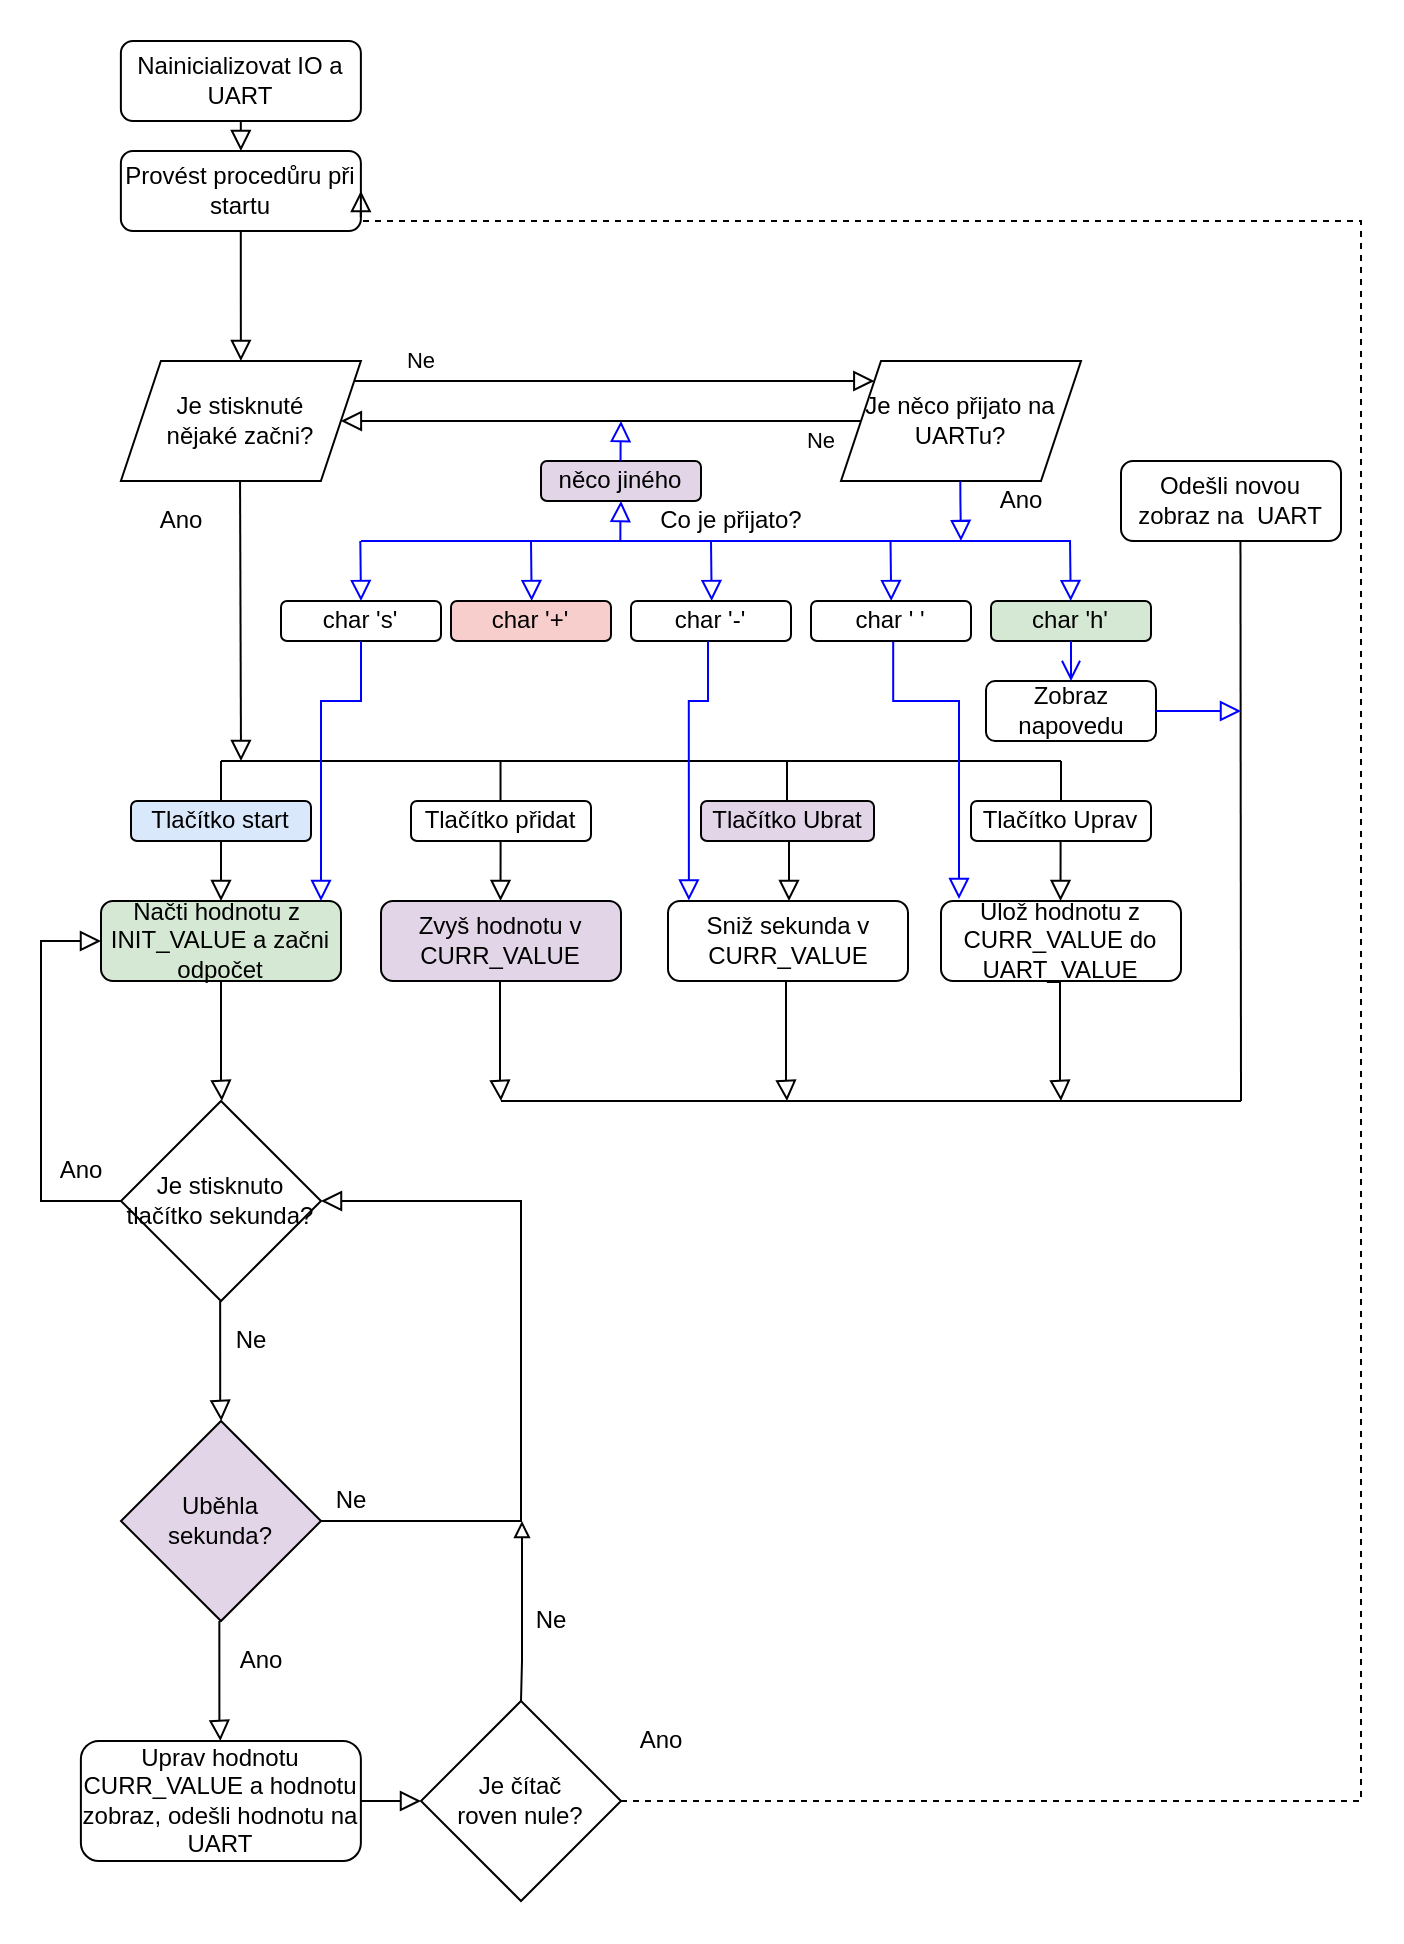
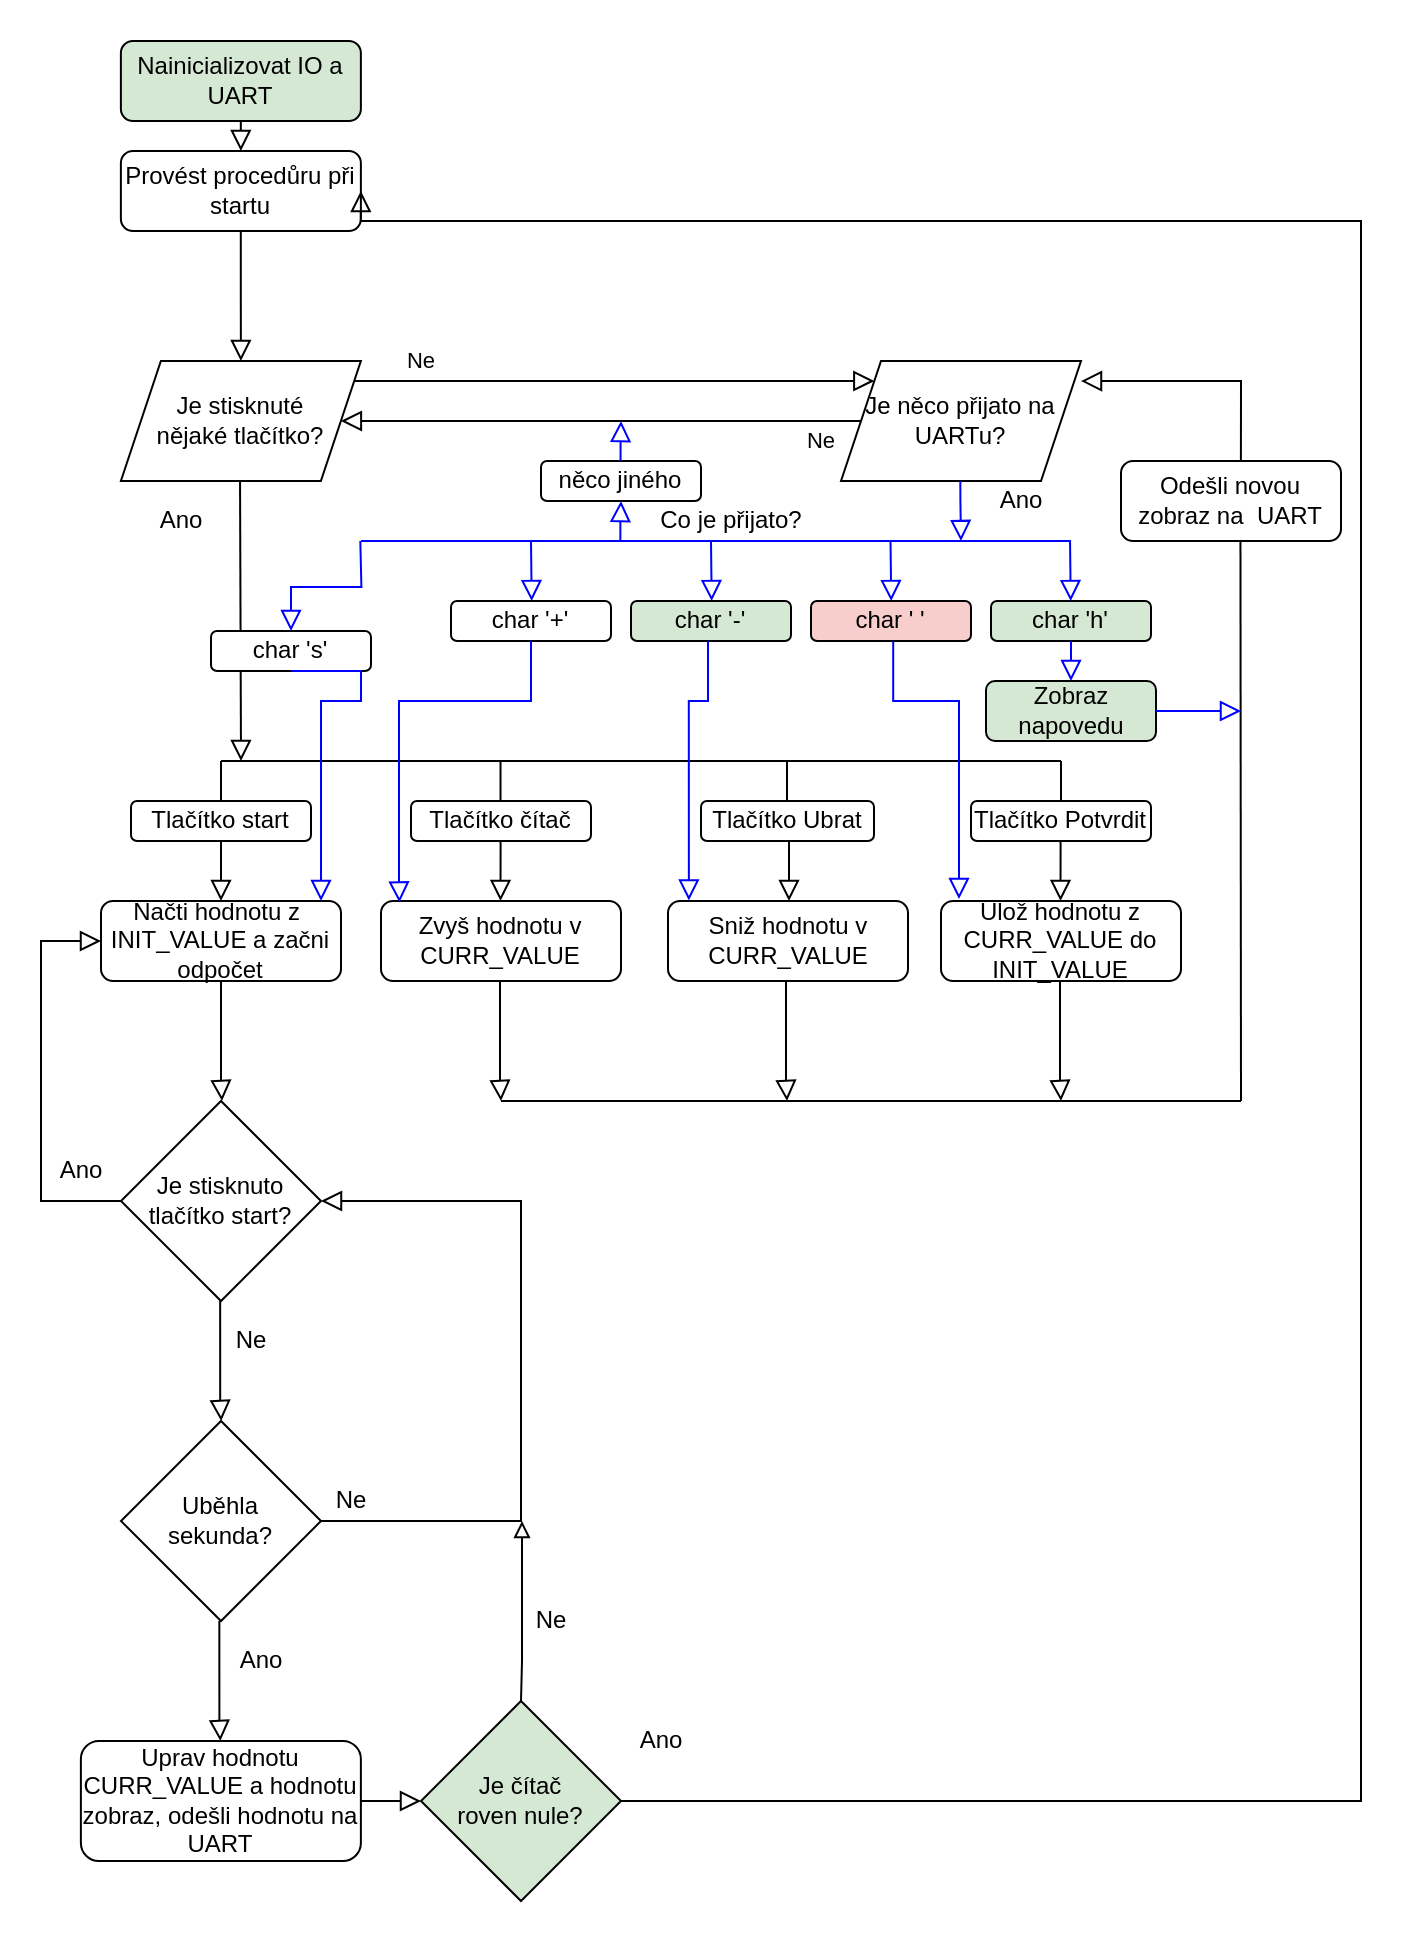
(241, 81) -> (241, 81)
none -> (1212, 381)
(241, 421) -> (241, 421)
(621, 481) -> (621, 481)
(361, 621) -> (291, 651)
(531, 621) -> (531, 621)
(711, 621) -> (711, 621)
(891, 621) -> (891, 621)
(1071, 666) -> (1071, 659)
none -> (405, 701)
(1071, 711) -> (1071, 711)
(221, 821) -> (221, 821)
(501, 821) -> (501, 821)
(788, 821) -> (788, 821)
(1061, 821) -> (1061, 821)
(1361, 878) -> (1361, 878)
(221, 941) -> (221, 941)
(501, 941) -> (501, 941)
(789, 941) -> (789, 941)
(1061, 941) -> (1061, 941)
(221, 1201) -> (221, 1201)
(221, 1521) -> (221, 1521)
(521, 1801) -> (521, 1801)
